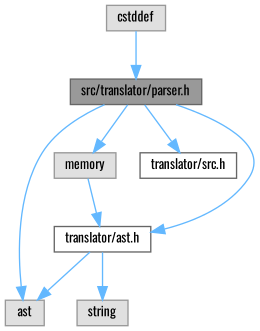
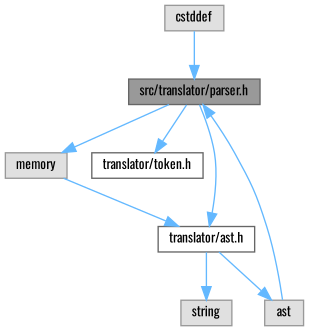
(188, 166) -> (147, 166)
(30, 179) -> (259, 203)
